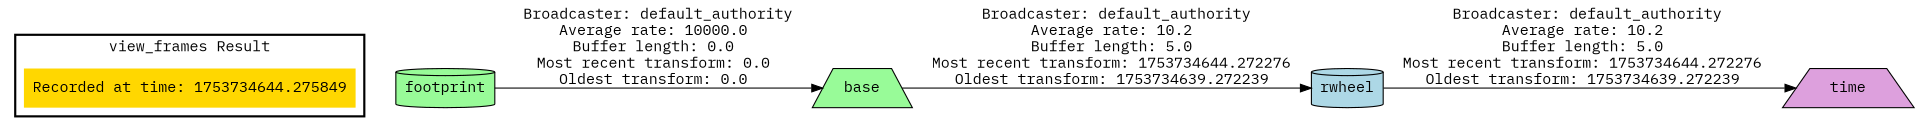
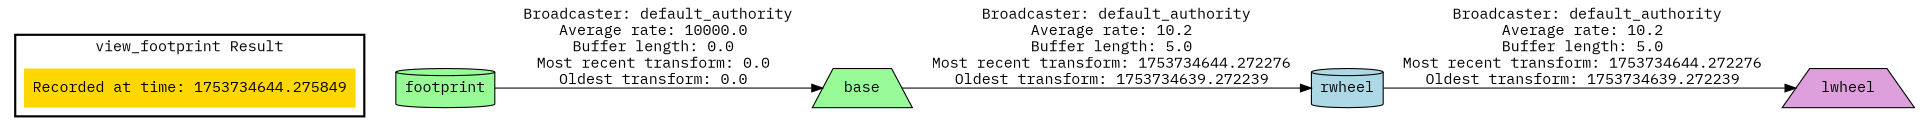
(190, 47) -> (190, 47)
(1848, 88) -> (1848, 88)
